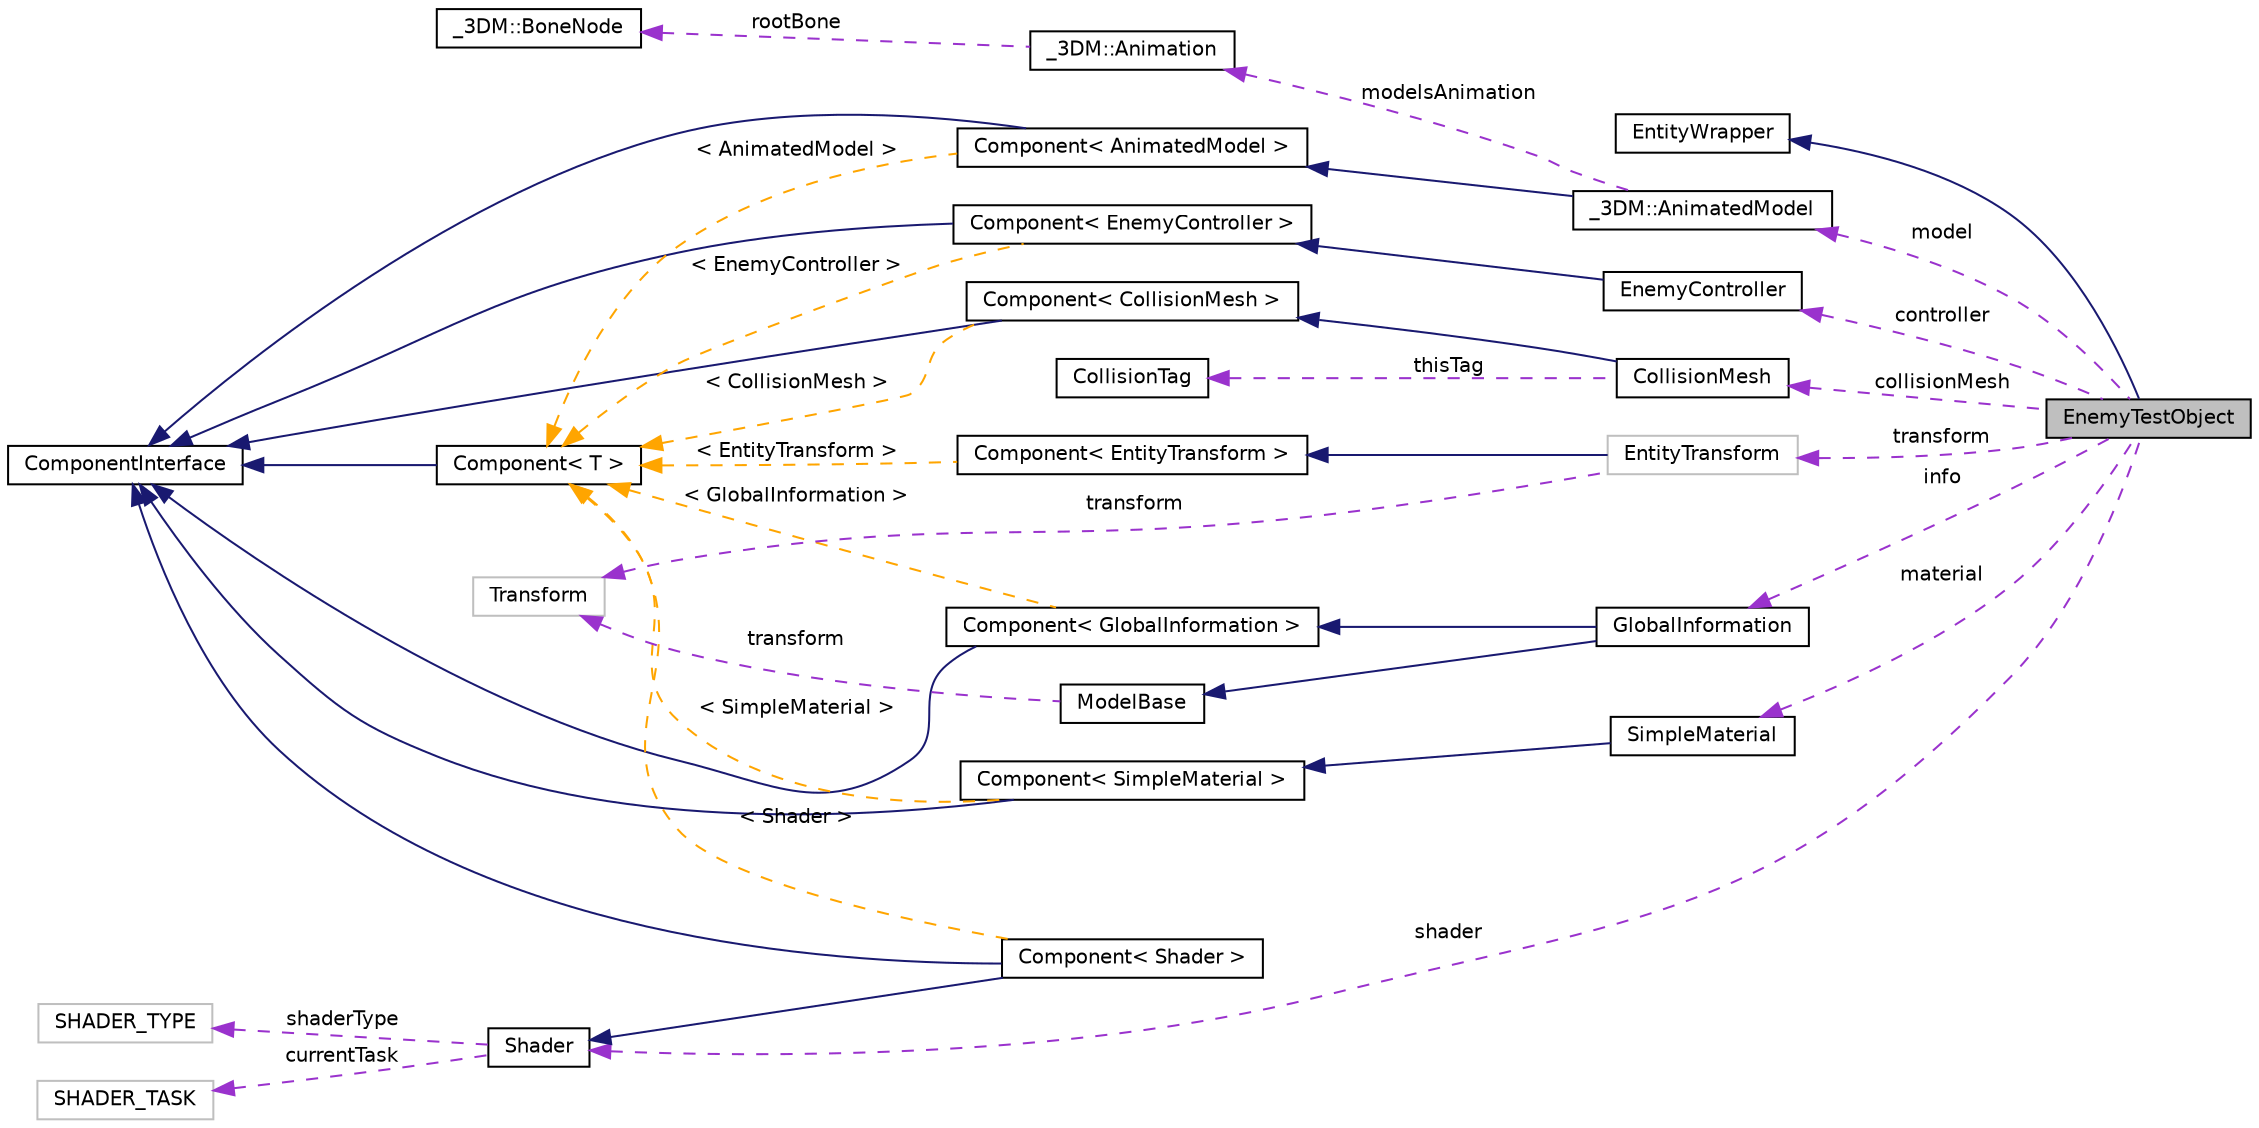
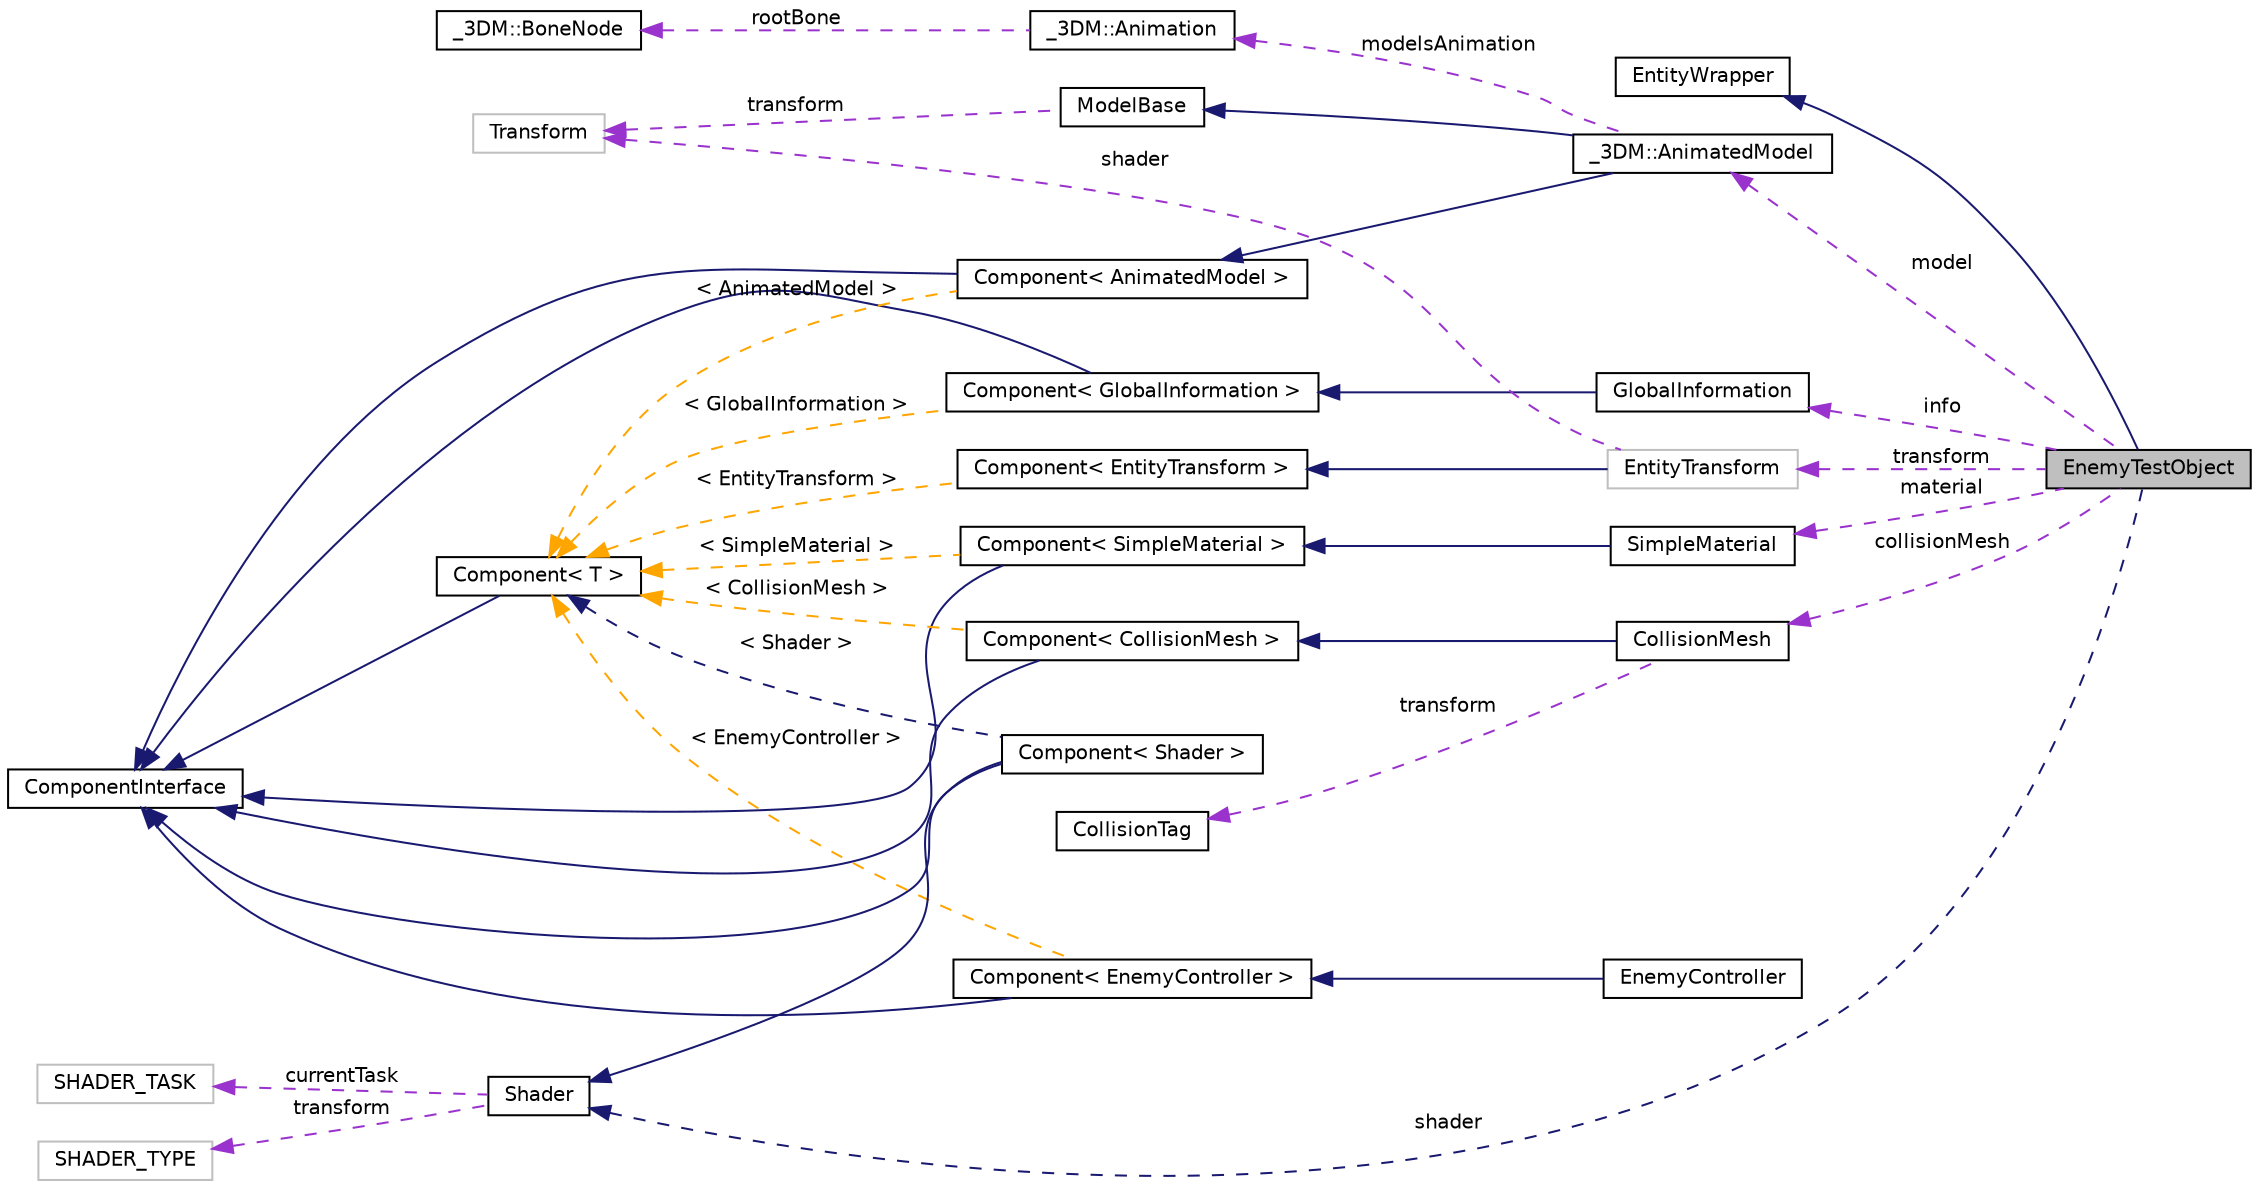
(1964, 350) -> none
(1446, 367) -> (1446, 707)
(1132, 505) -> (1132, 161)
(1411, 666) -> (1399, 120)
(675, 825) -> (787, 691)
(1484, 957) -> (1542, 1132)
(340, 1020) -> (340, 1109)
